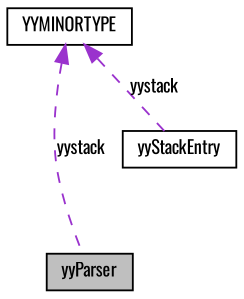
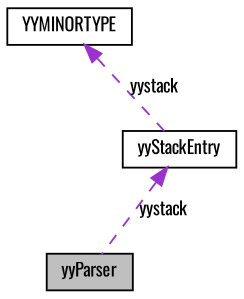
(56, 161) -> (129, 218)
